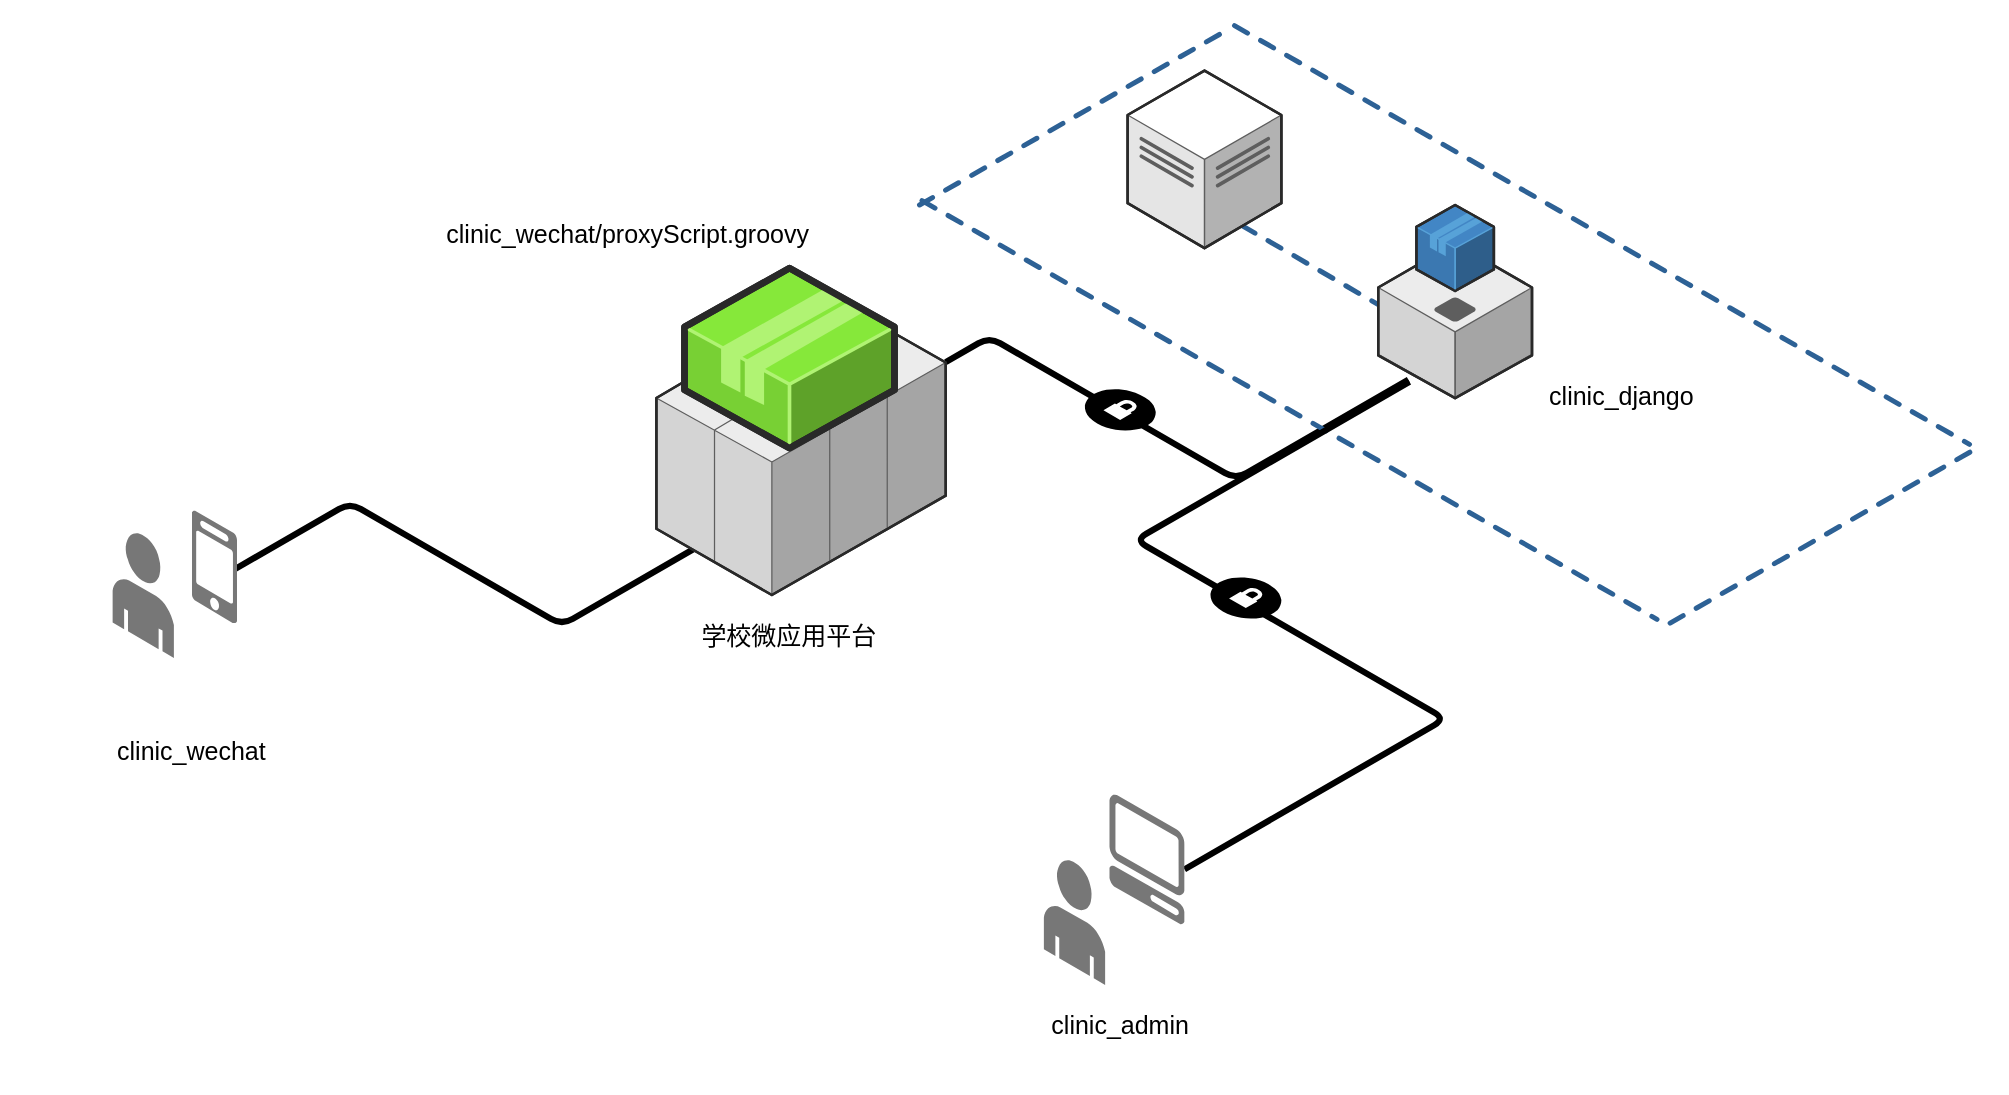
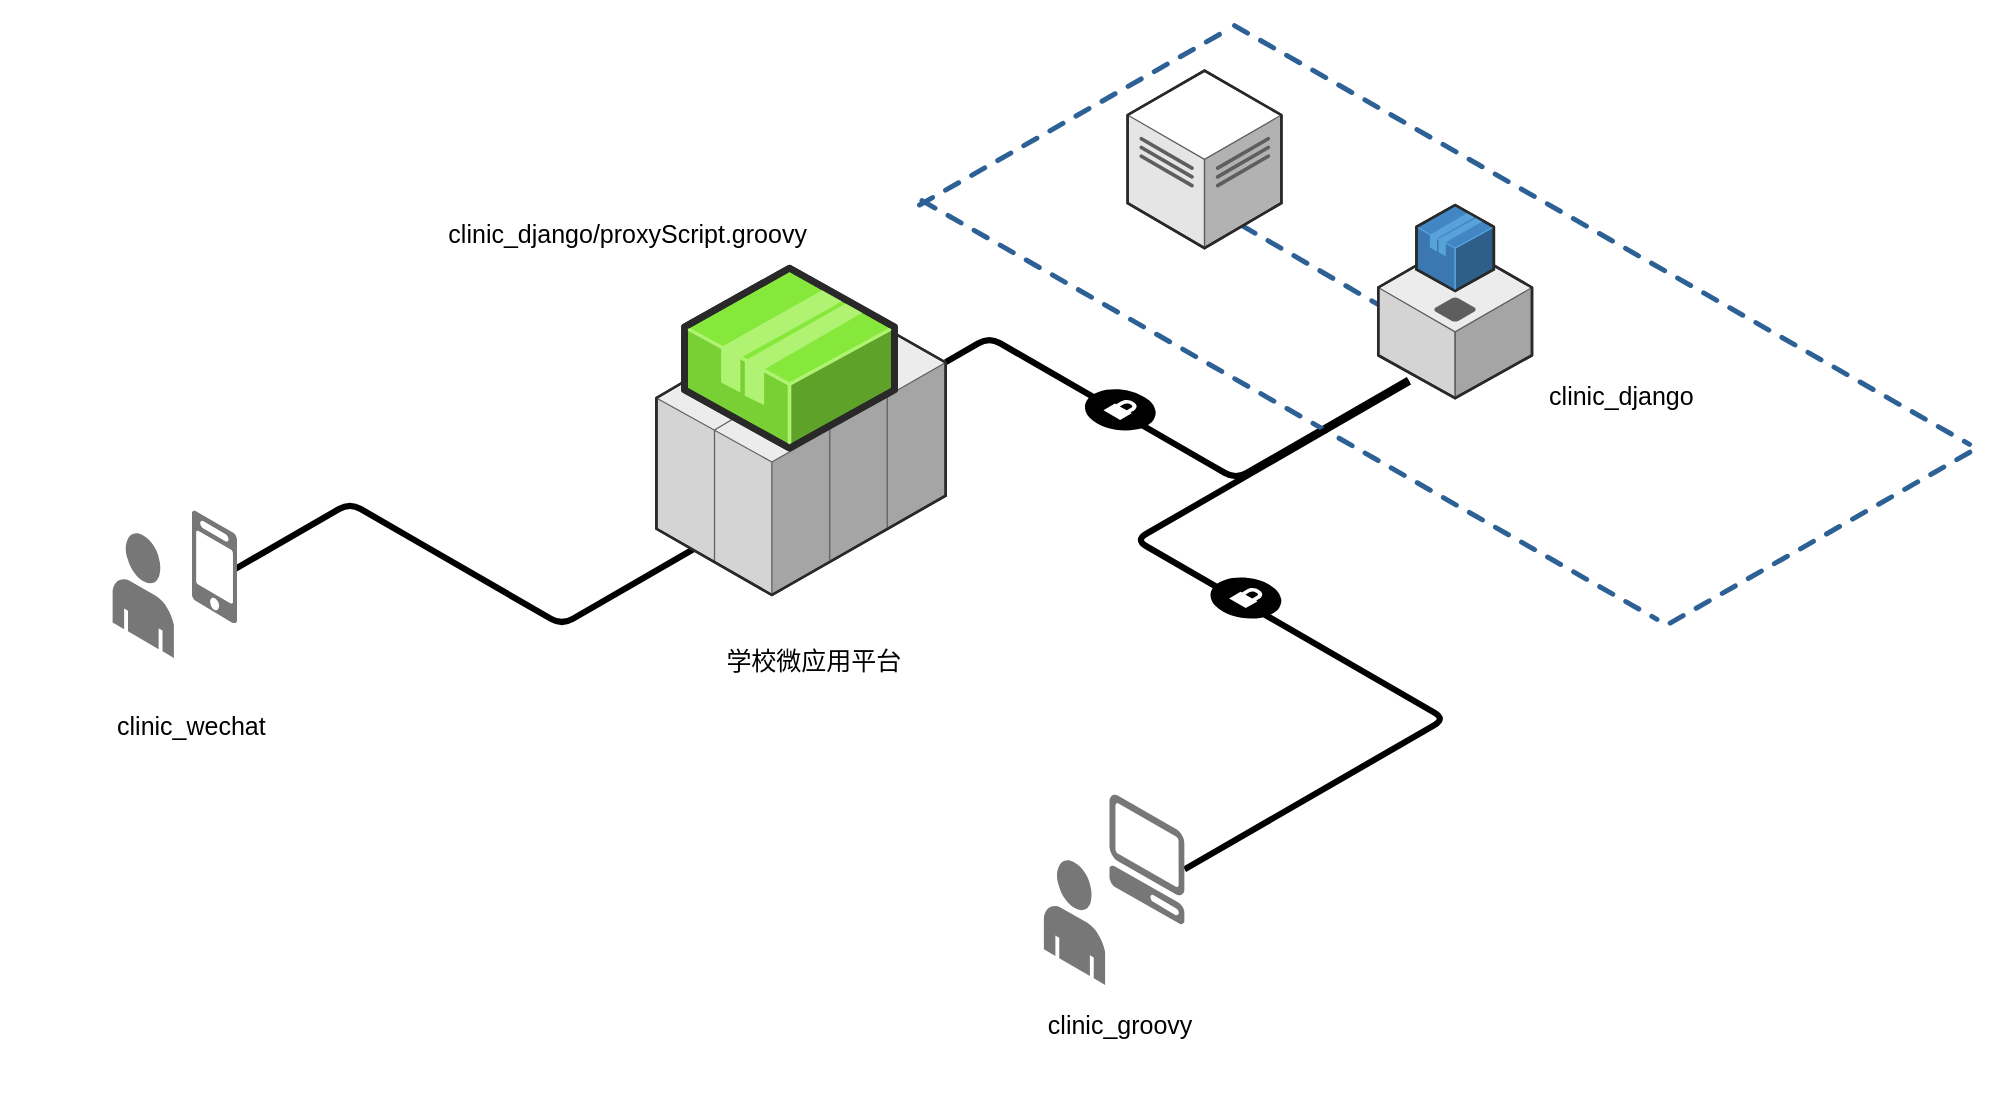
(628, 248) -> (628, 248)
(789, 636) -> (814, 661)
(192, 750) -> (192, 725)
(1121, 1024) -> (1121, 1024)
